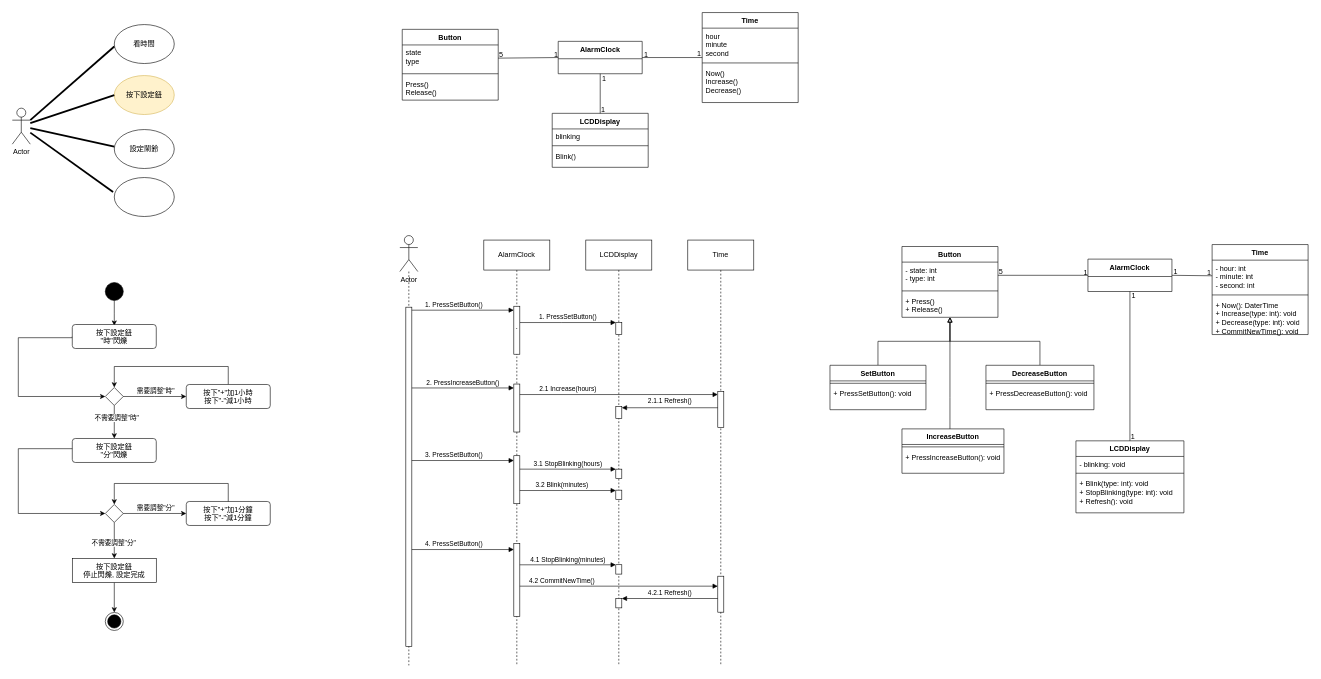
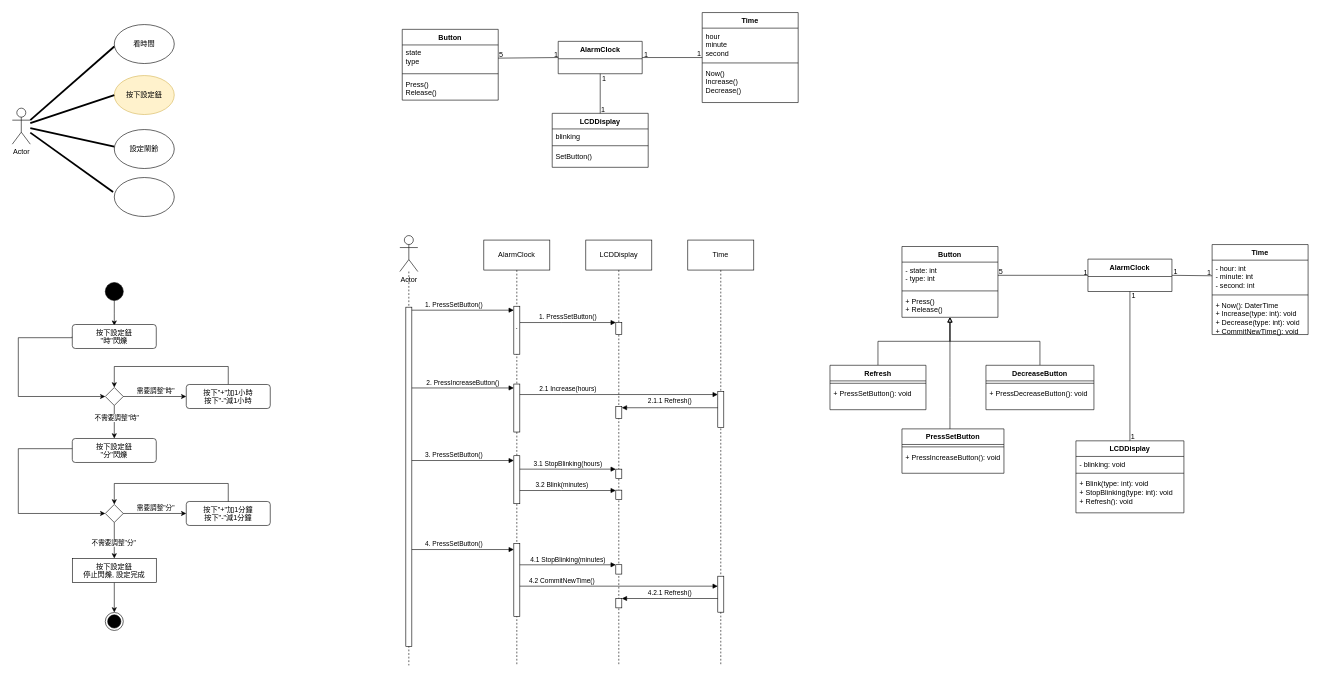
(568, 156) -> (578, 156)
(878, 374) -> (878, 374)
(953, 437) -> (953, 437)
